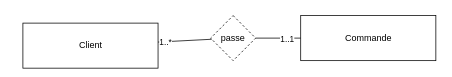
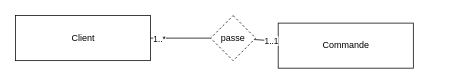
(368, 38) -> (345, 45)
(90, 45) -> (83, 38)
